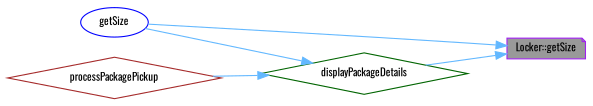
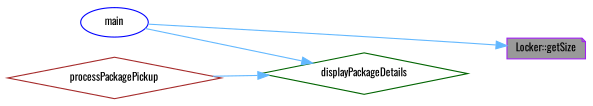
(114, 22) -> (114, 22)
(461, 60) -> none
